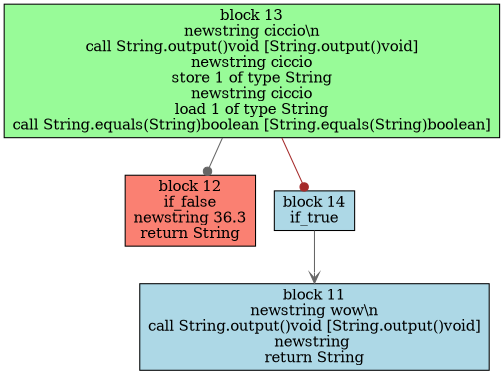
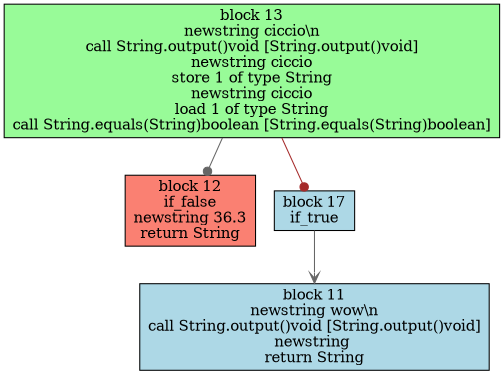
(314, 211) -> (314, 211)
